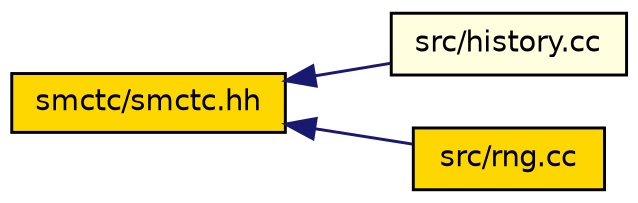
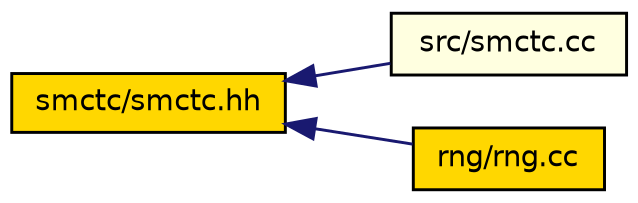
(509, 44) -> (509, 44)
(509, 159) -> (509, 159)
